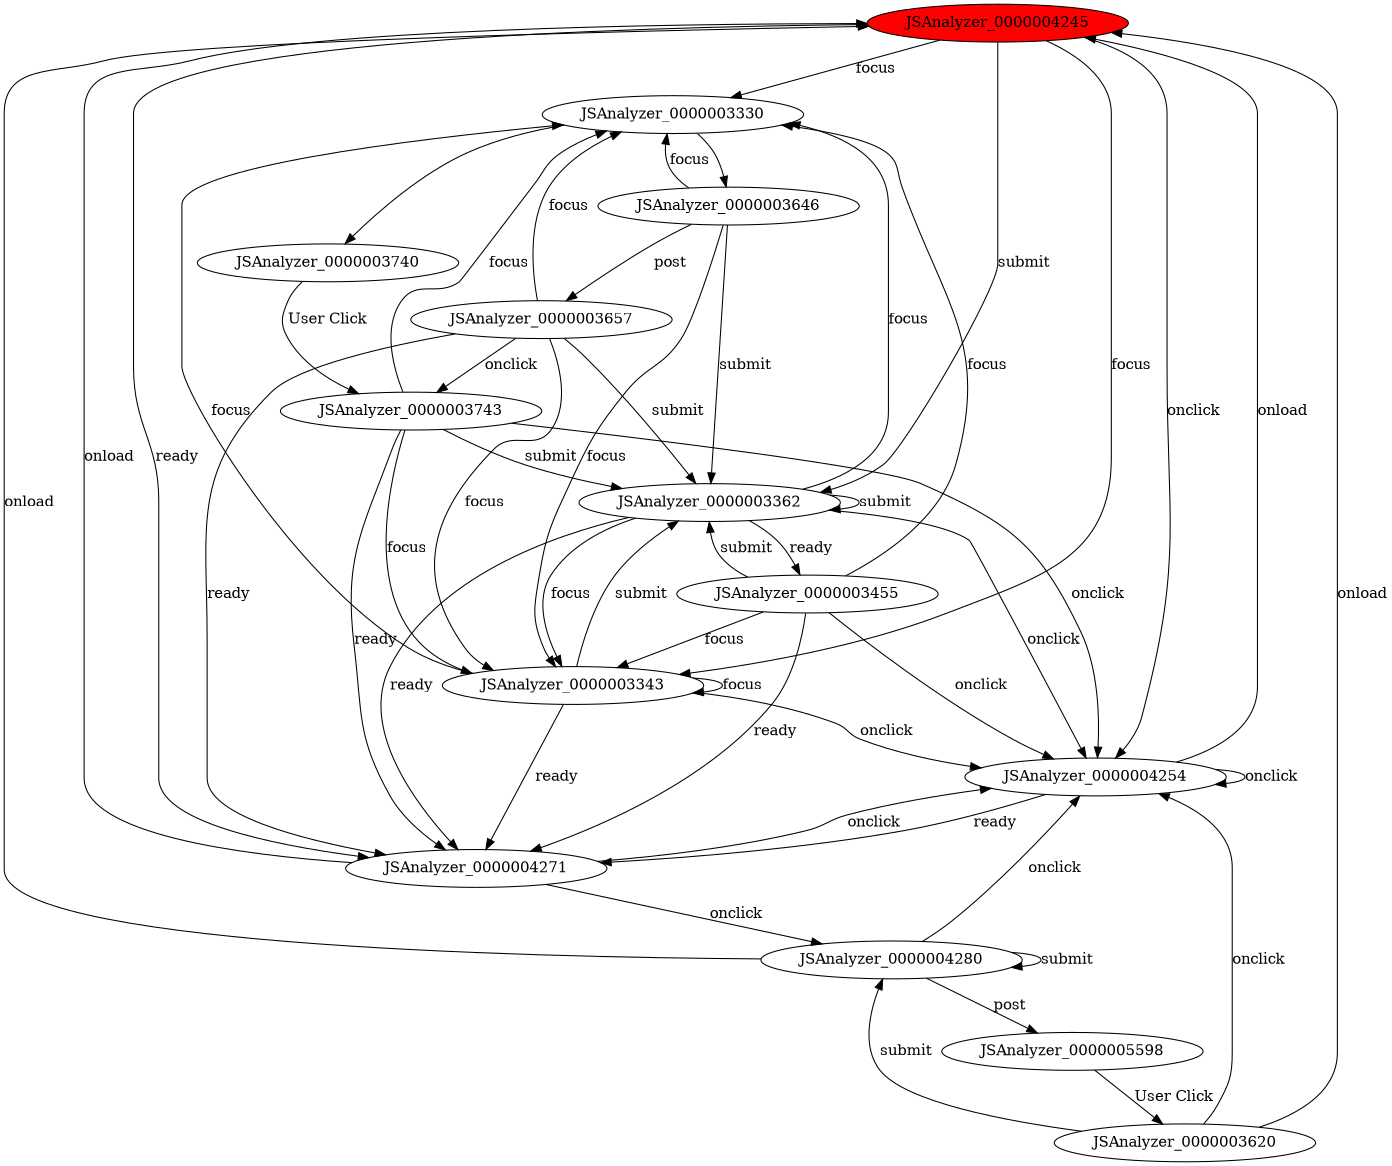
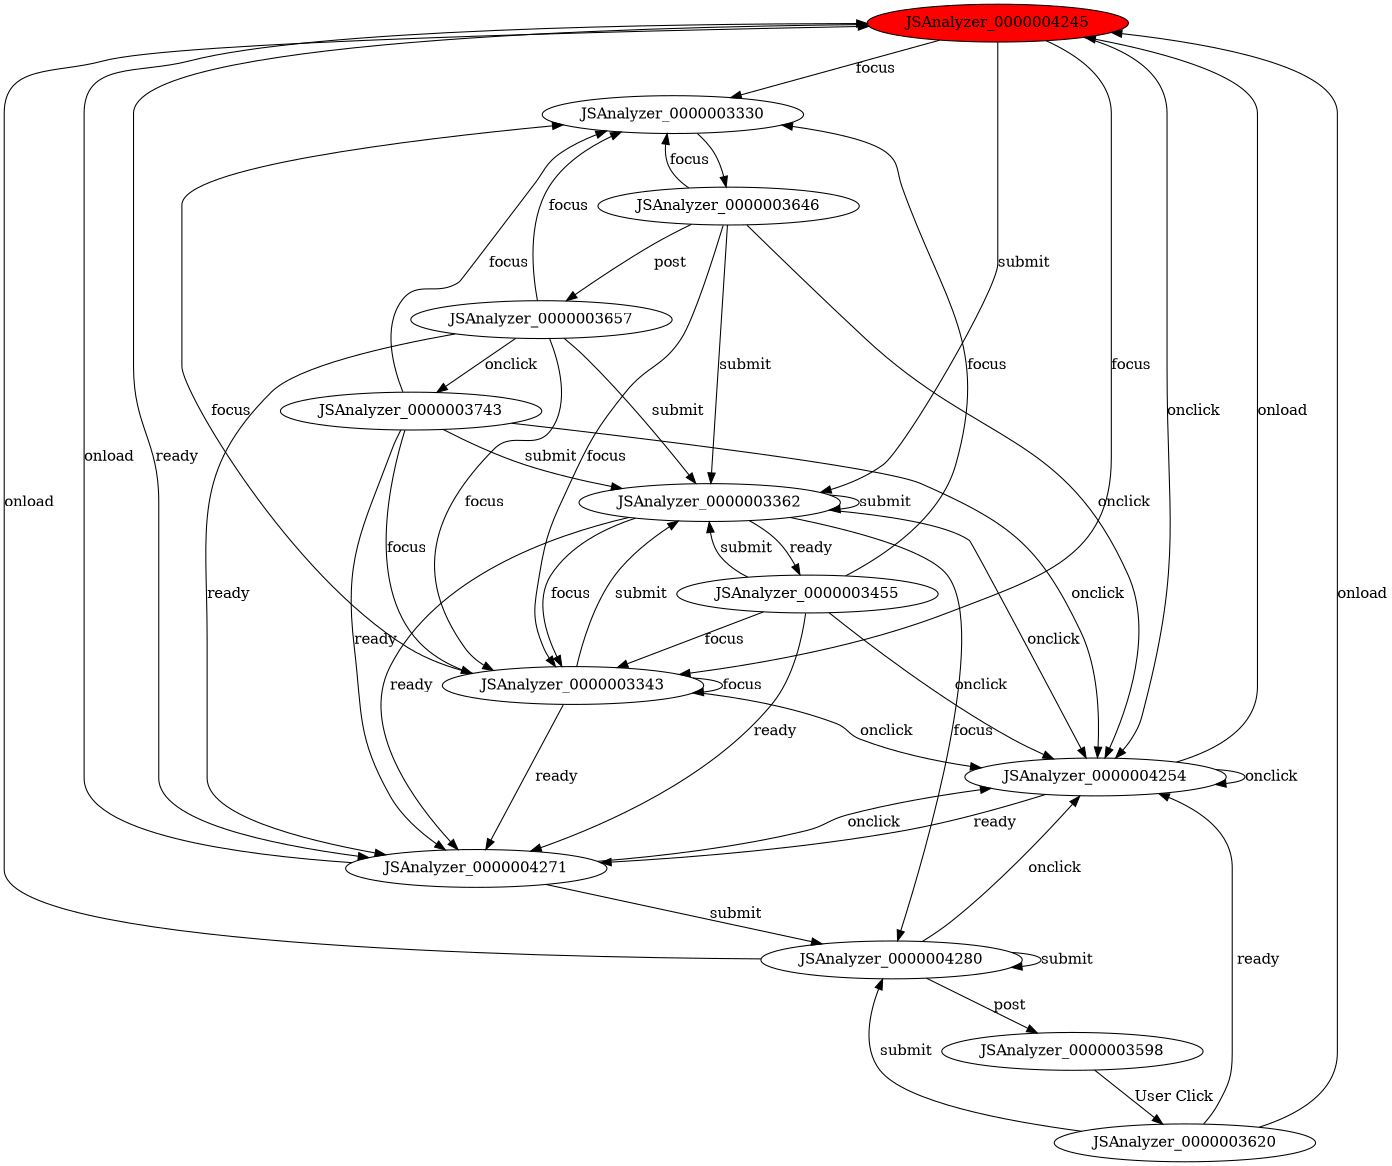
(328, 263) -> none
(888, 306) -> (960, 671)
none -> (1019, 445)
(736, 914) -> (736, 914)
(1259, 960) -> (1259, 960)
(1072, 1051) -> (1072, 1051)
